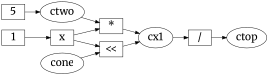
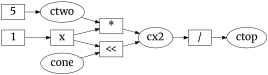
(156, 38) -> (156, 38)
